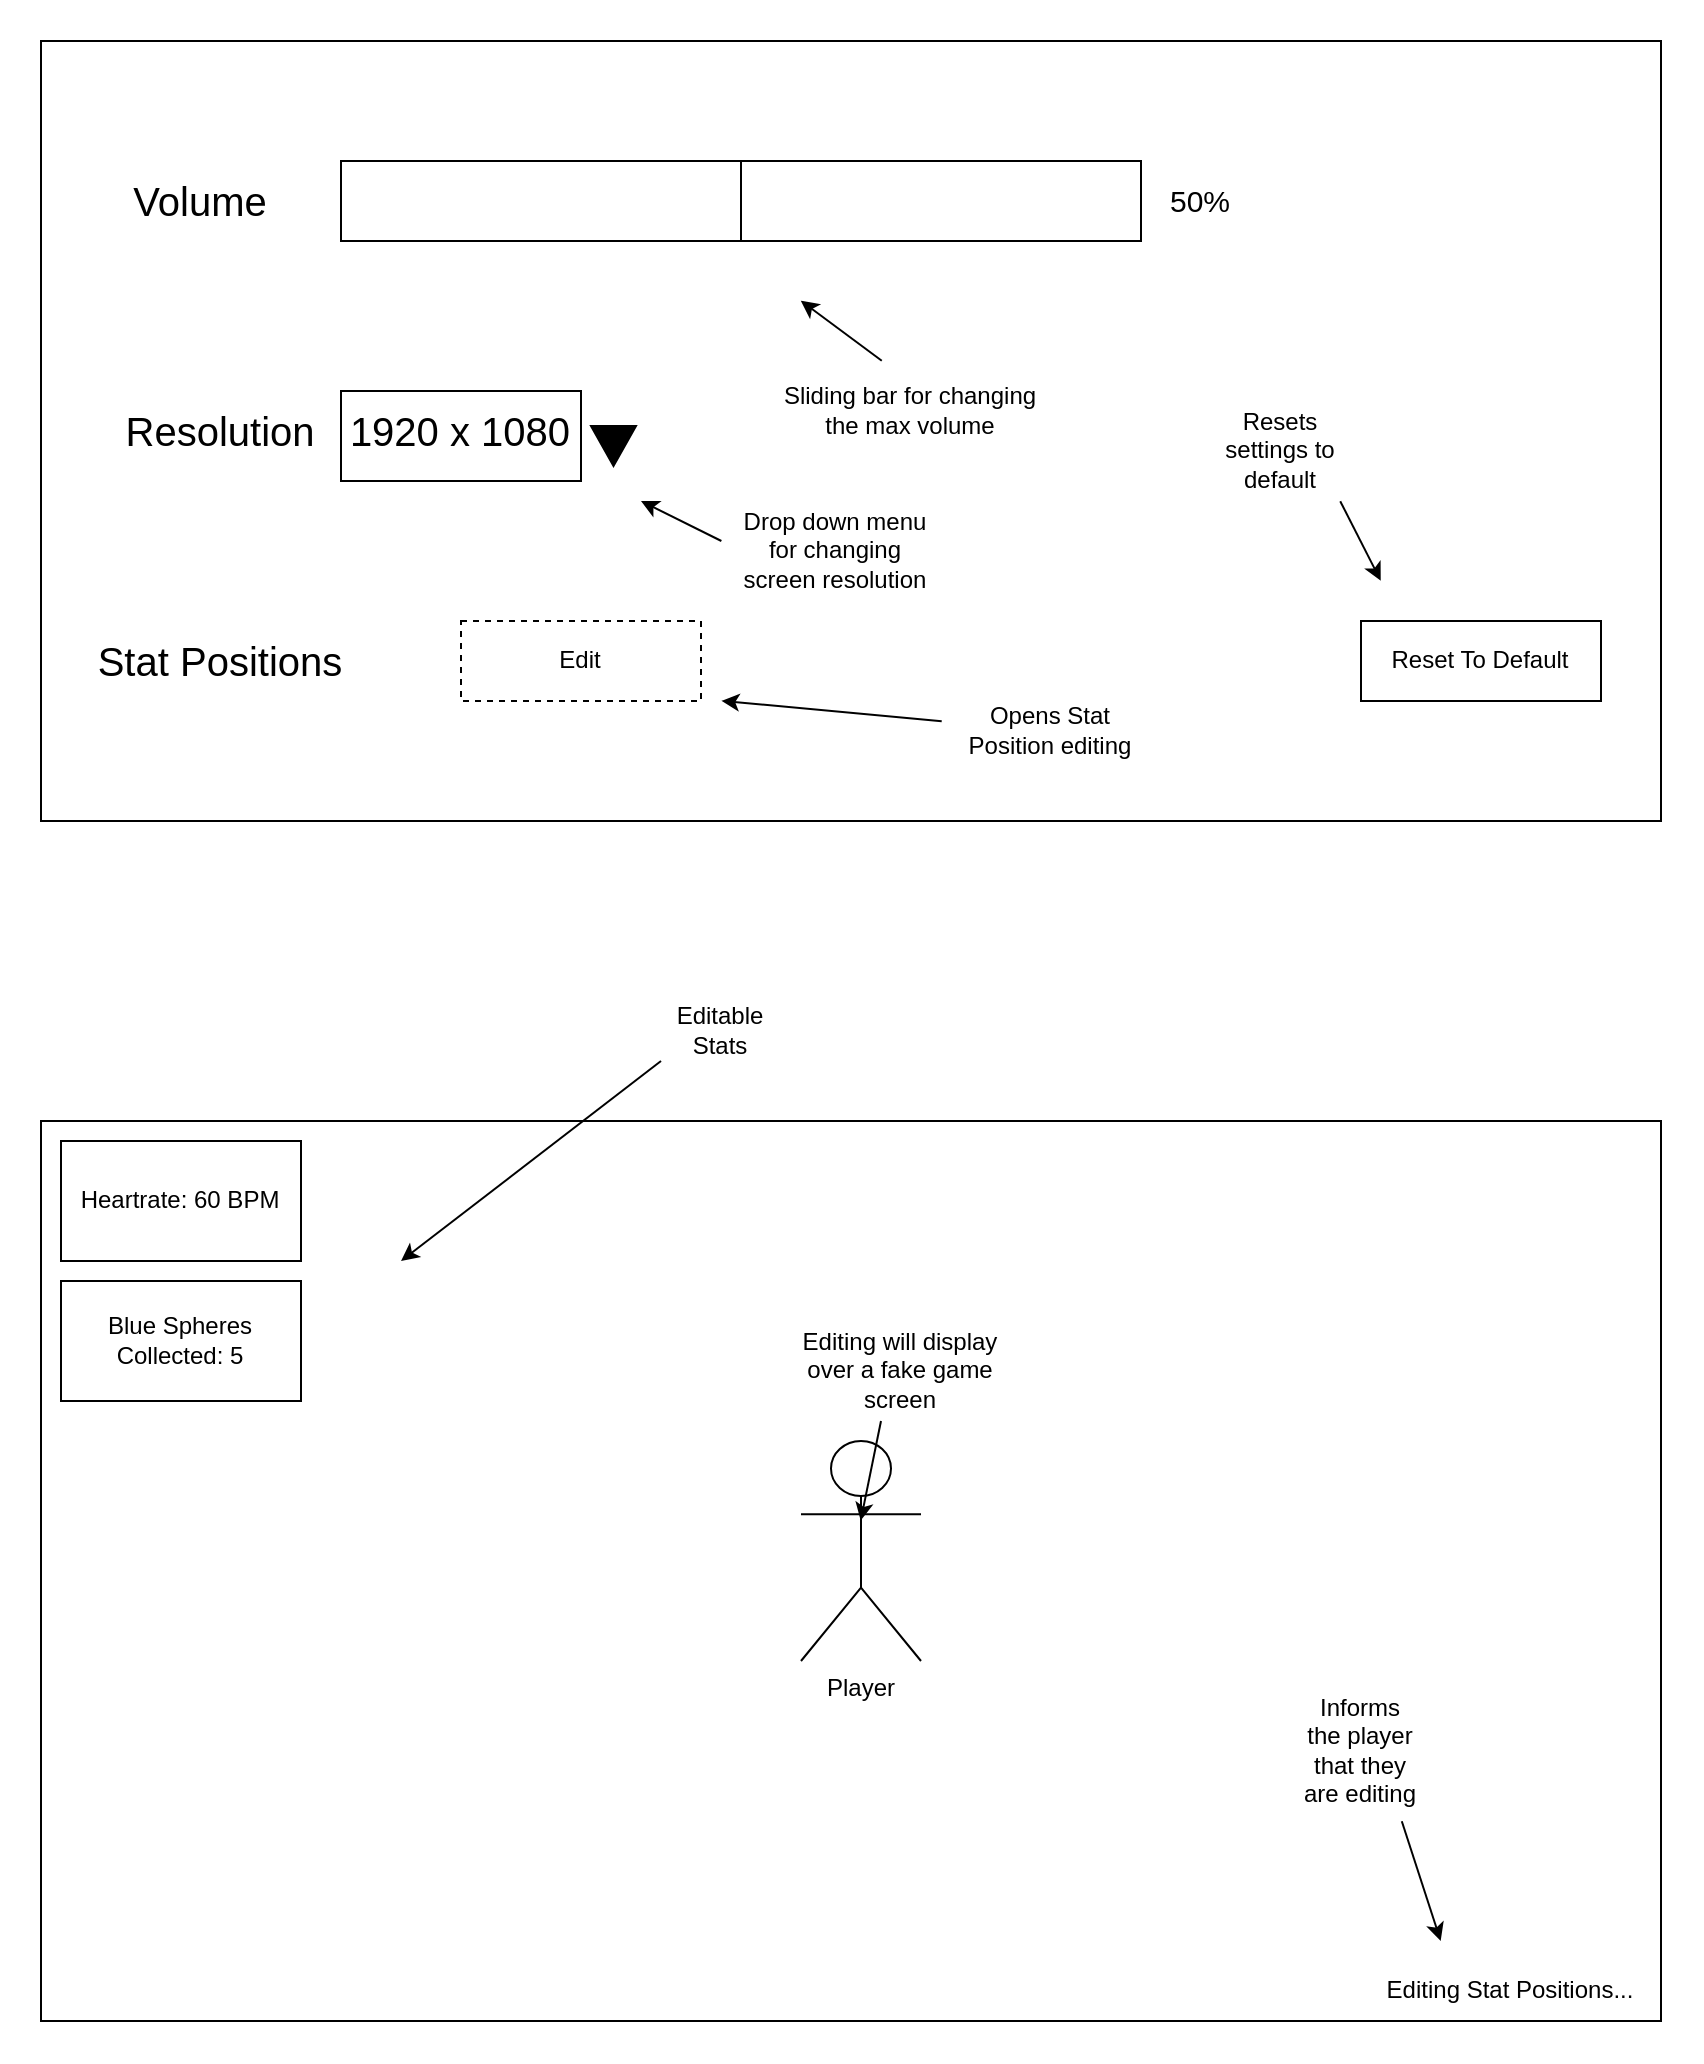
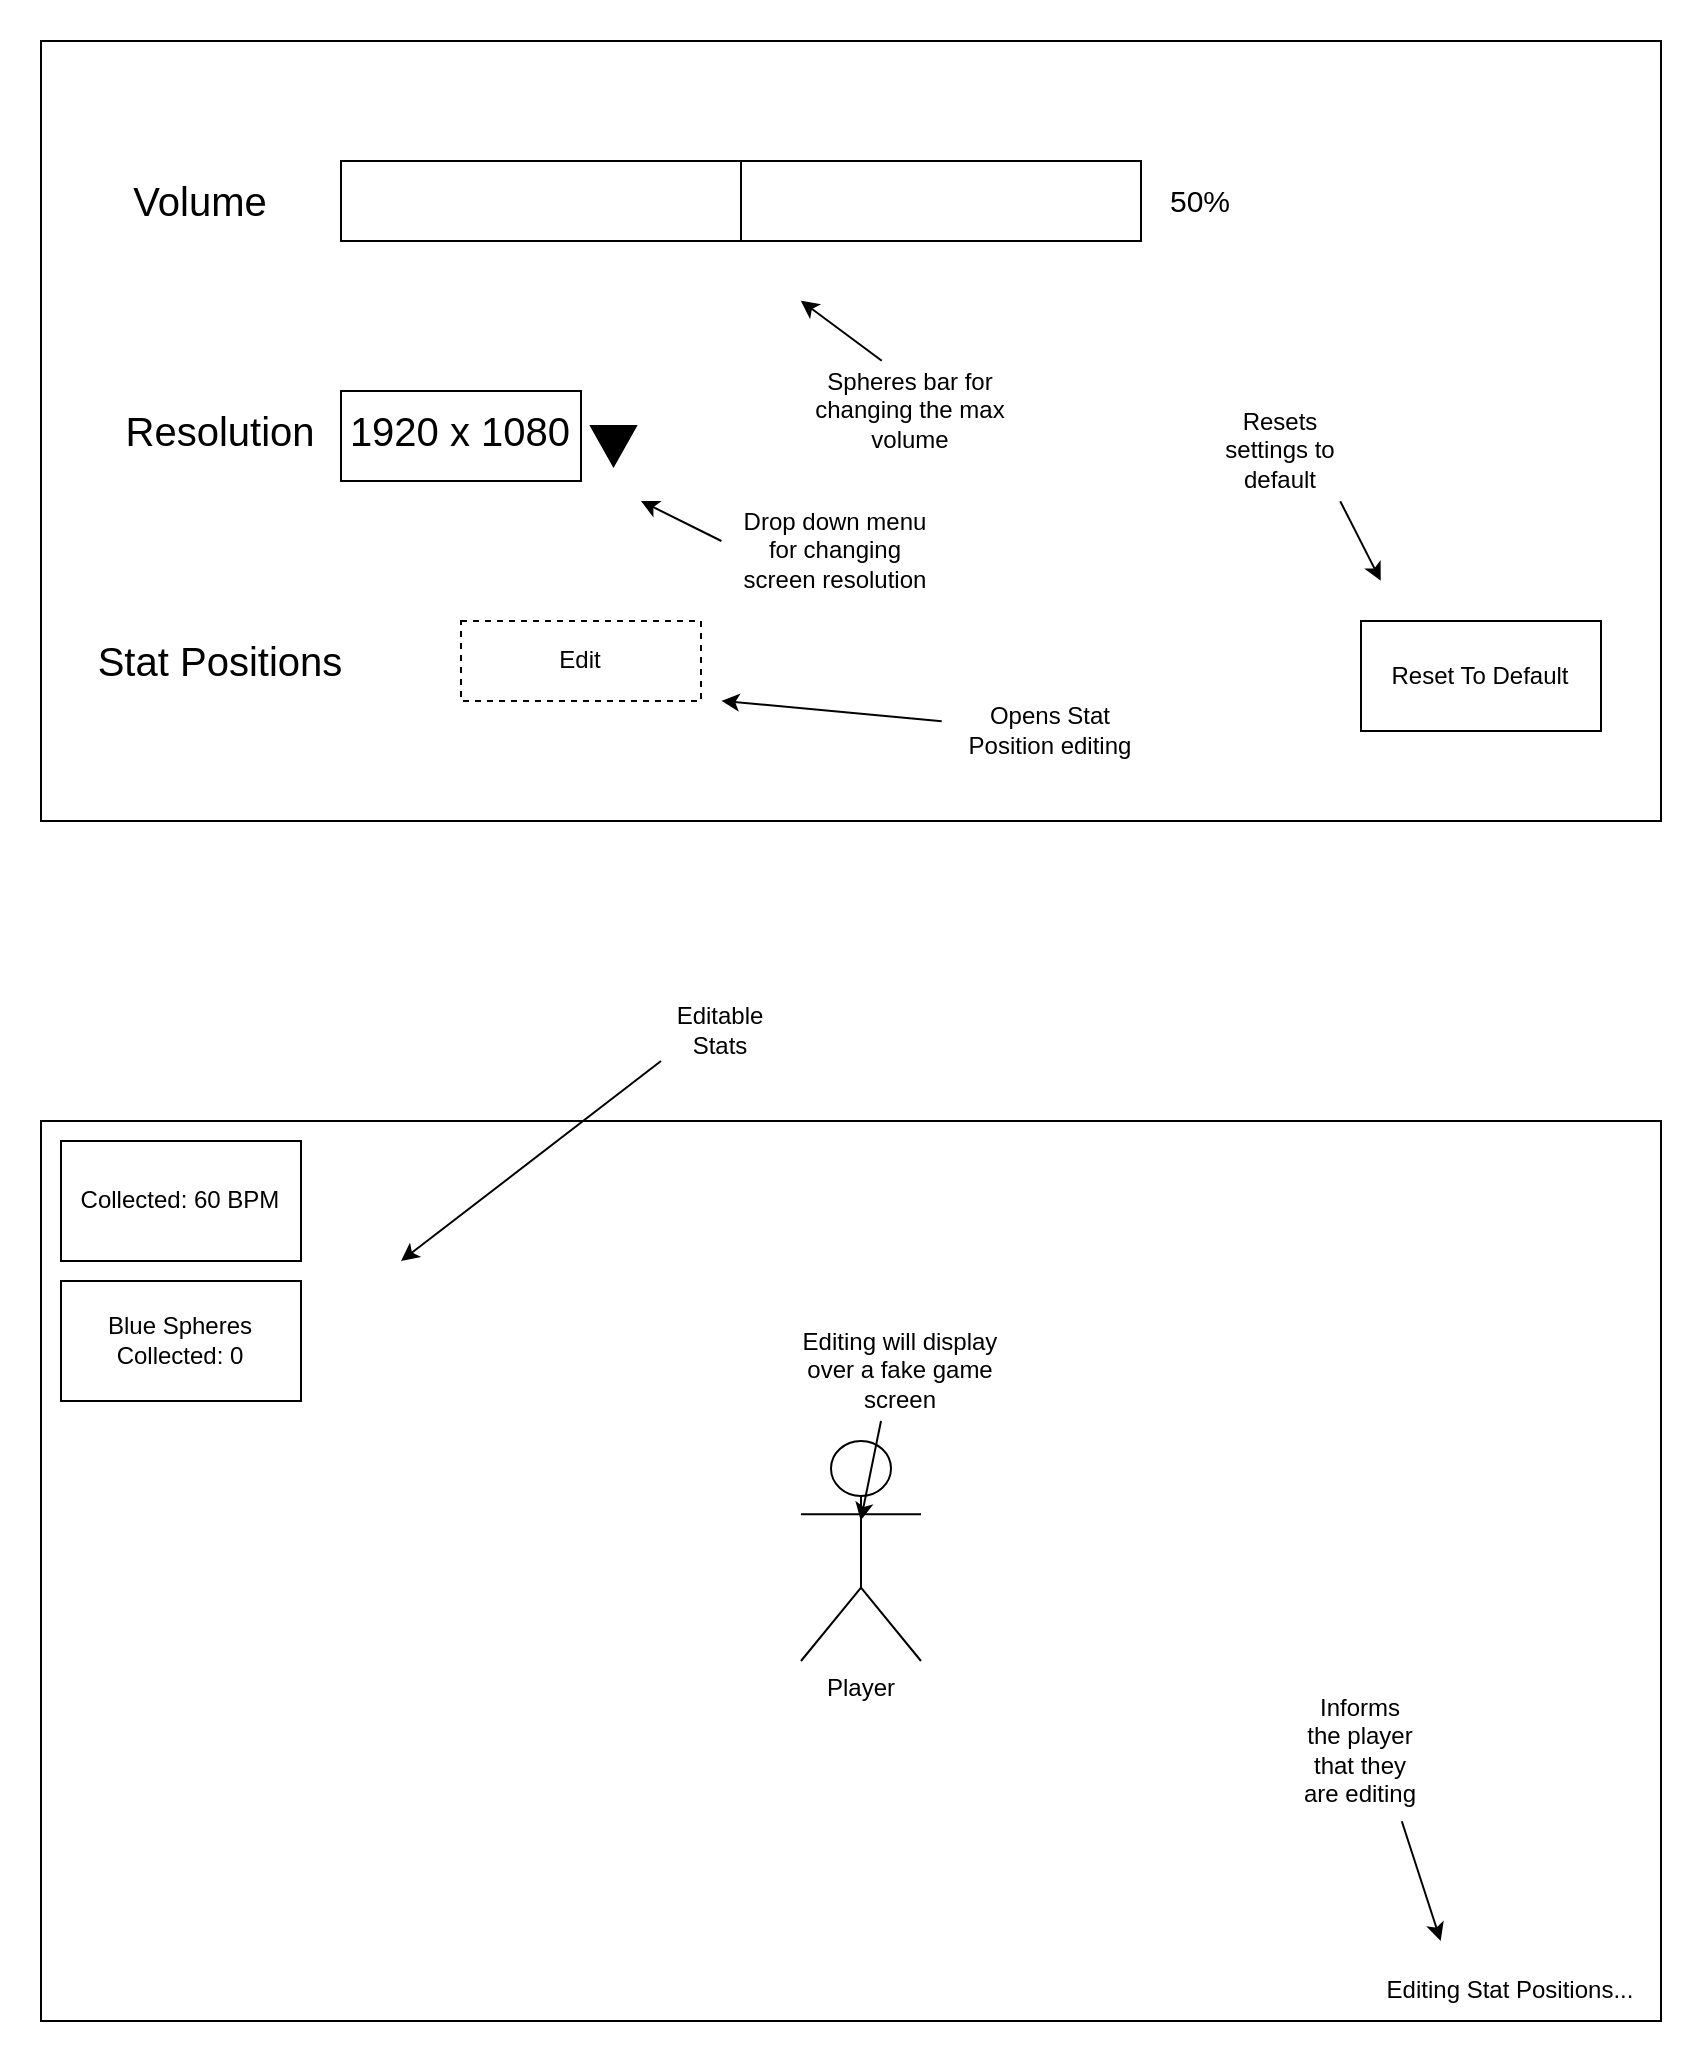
(911, 411) -> (911, 411)
(1481, 661) -> (1481, 676)
(181, 1201) -> (181, 1201)
(181, 1341) -> (181, 1341)
